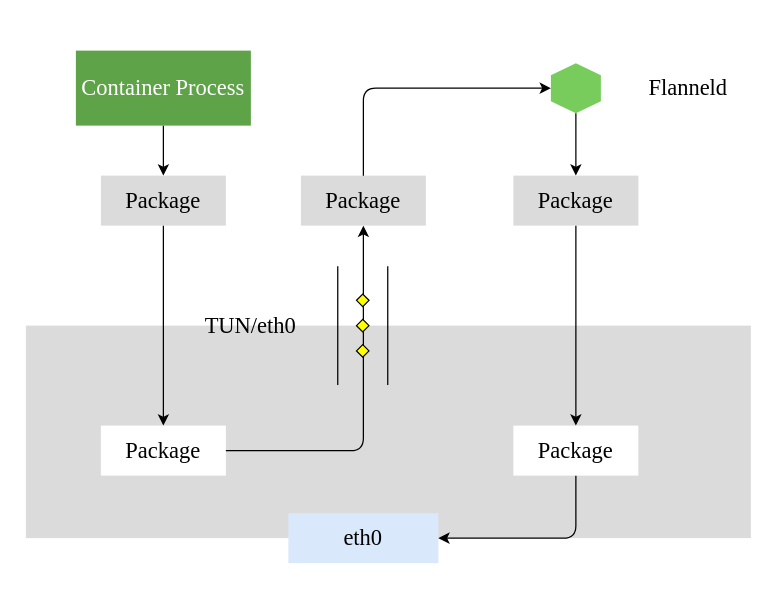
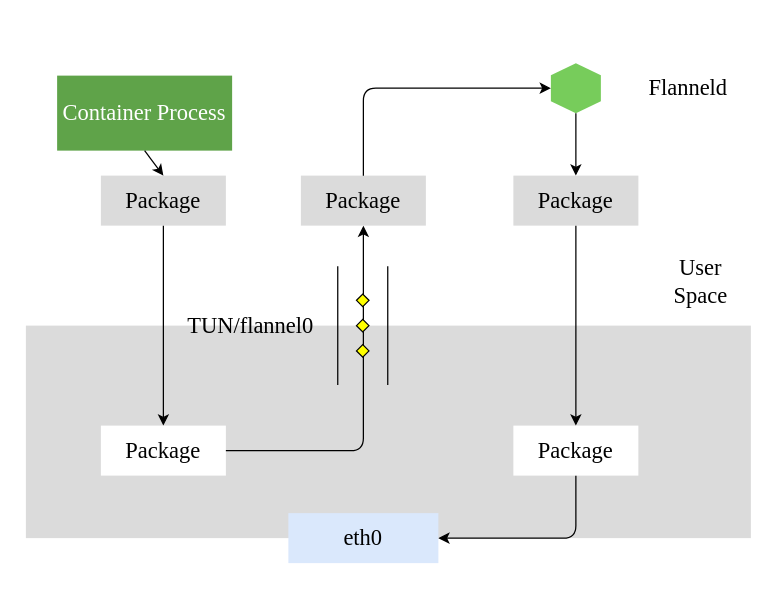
(163, 88) -> (144, 113)
none -> (701, 282)
(251, 326) -> (251, 326)
